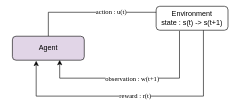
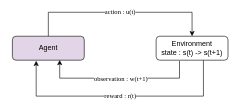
(192, 18) -> (192, 48)
